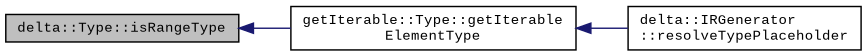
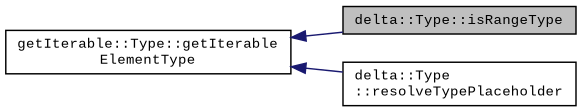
(272, 28) -> (324, 34)
(745, 28) -> (459, 84)
